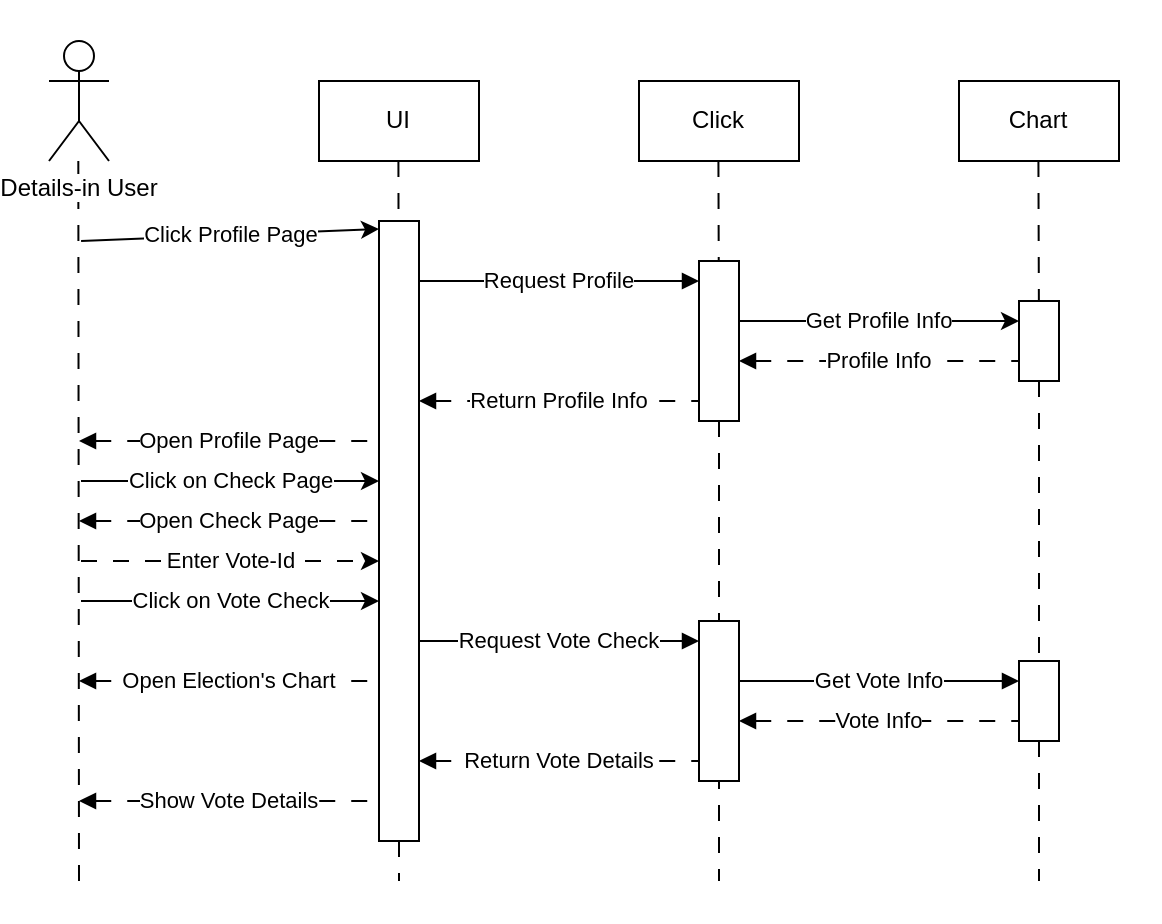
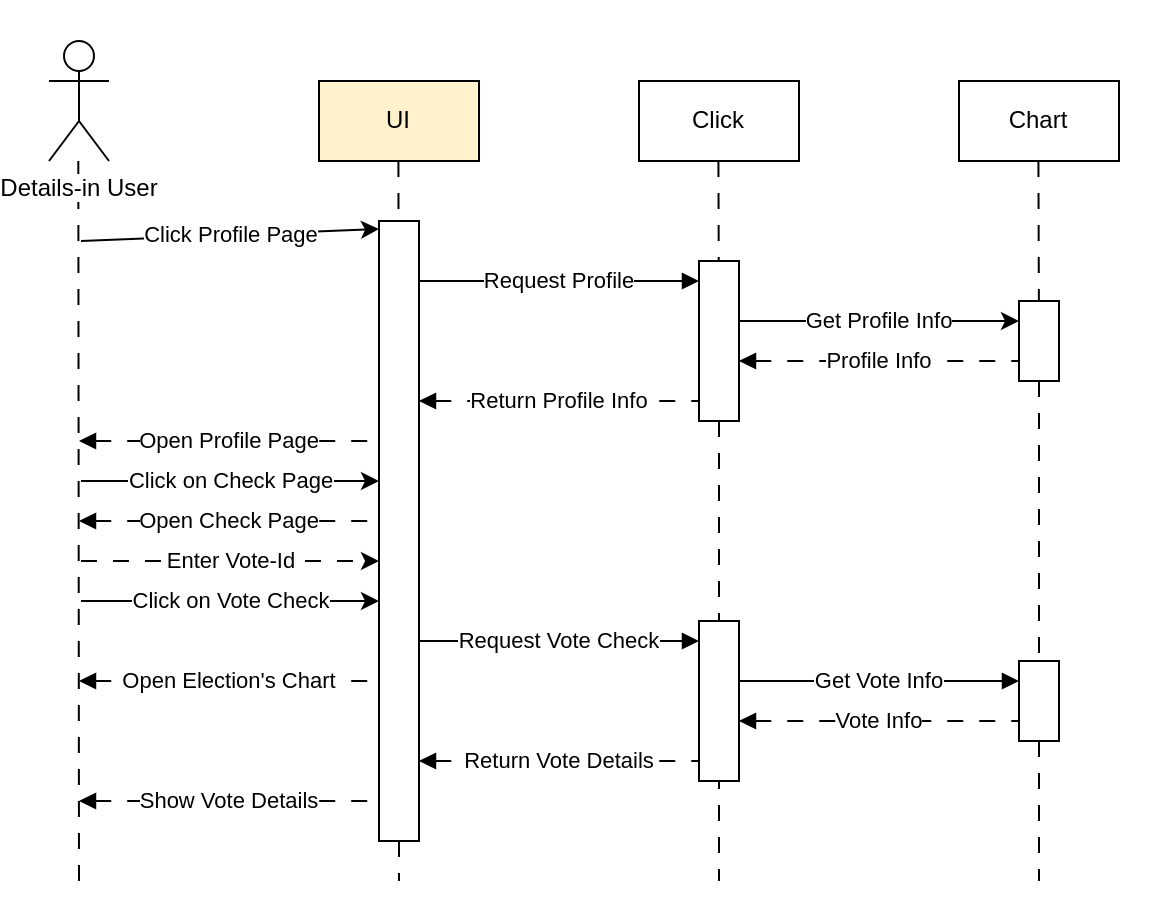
(399, 121) -> (399, 121)
